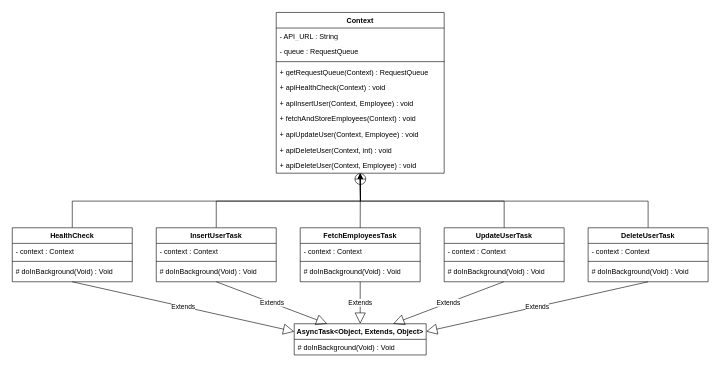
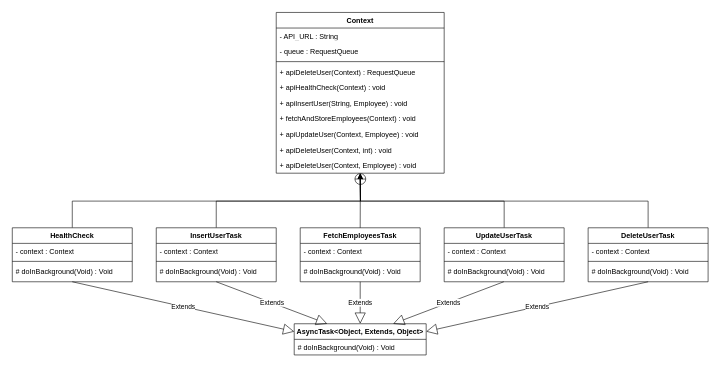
(359, 72) -> (353, 72)
(354, 104) -> (351, 104)
